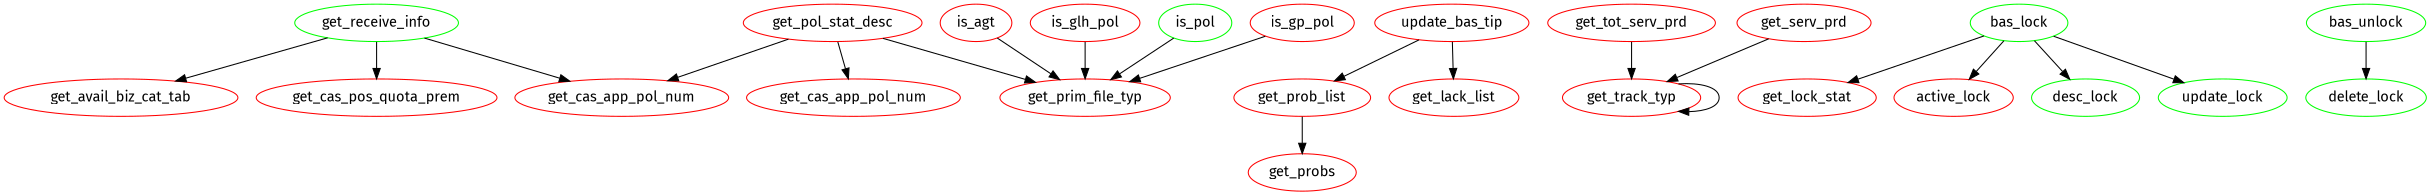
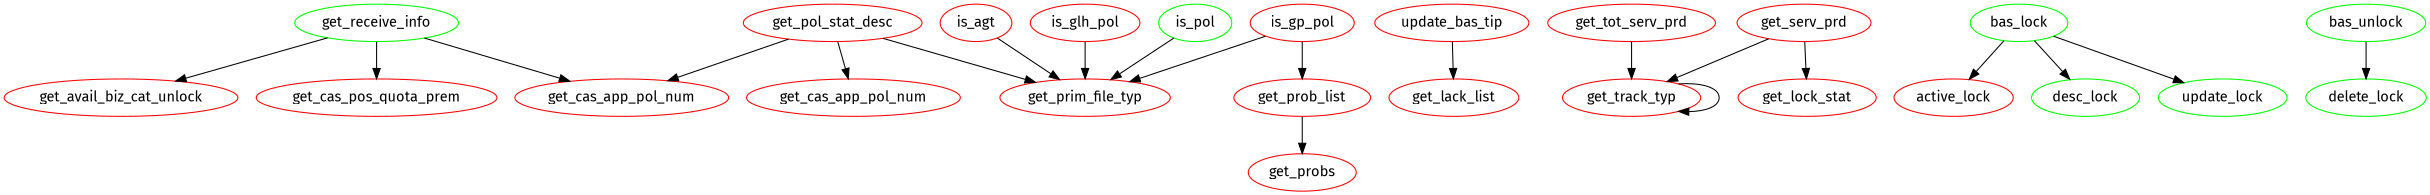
(1381, 58) -> (1302, 55)
(1921, 58) -> (1805, 55)
(121, 98) -> (121, 98)
